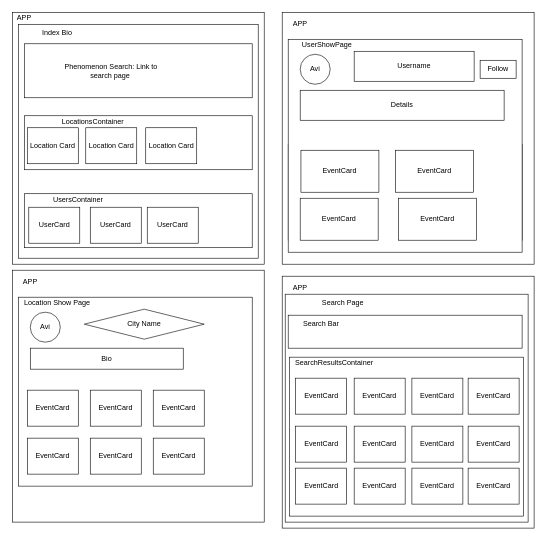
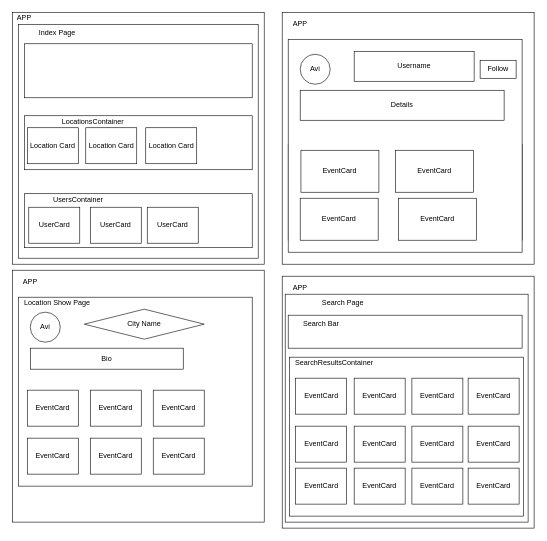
(57, 33) -> (57, 33)
(327, 45) -> none
(111, 71) -> none
